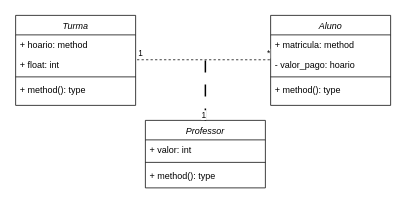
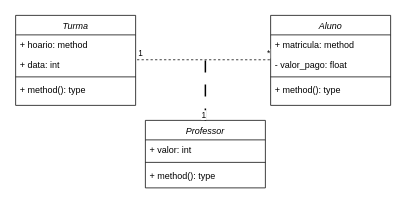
(44, 65) -> (43, 65)
(319, 65) -> (317, 65)
